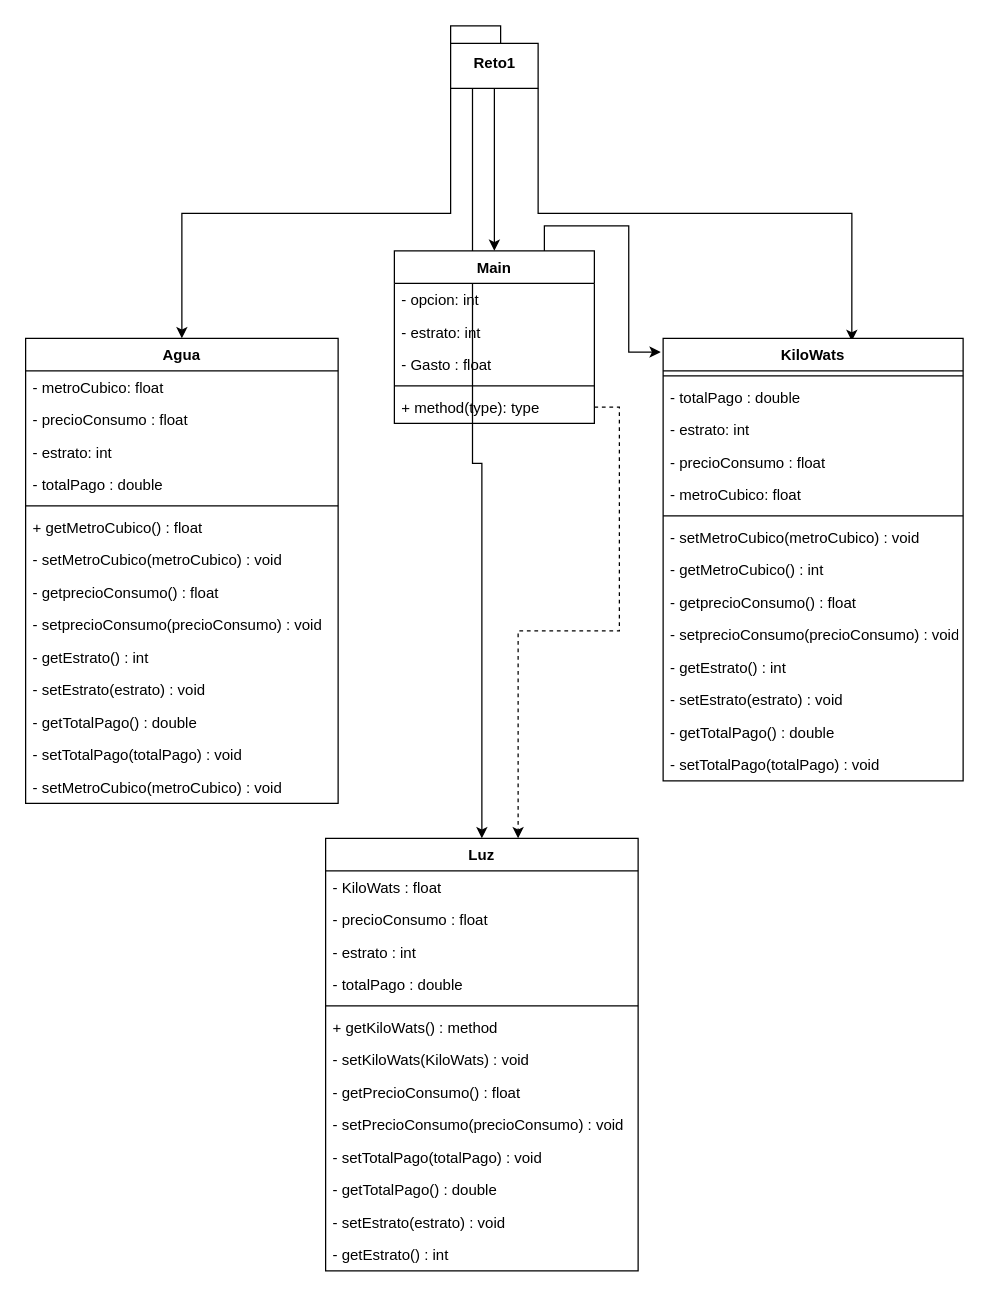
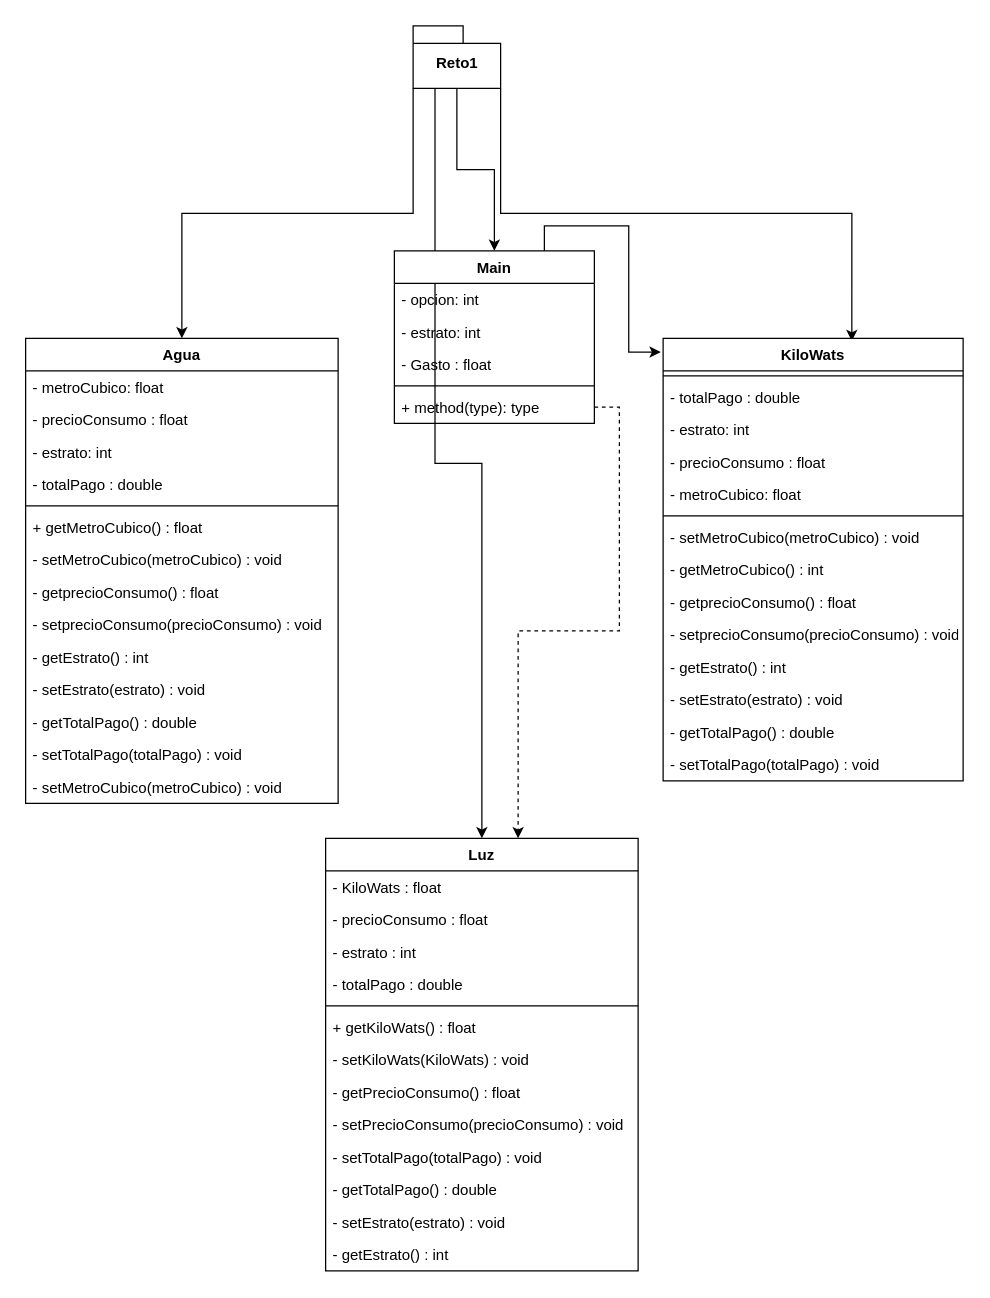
(494, 57) -> (457, 57)
(422, 1028) -> (415, 1028)
